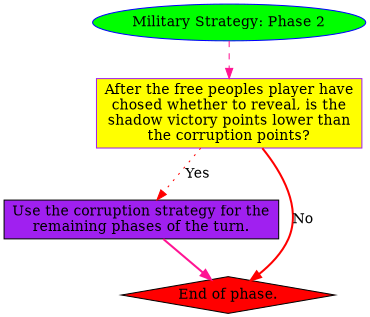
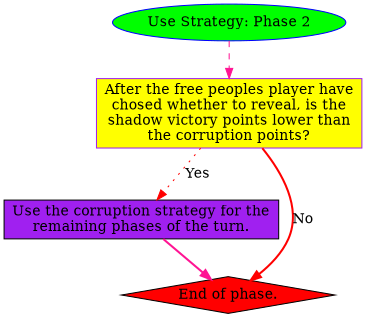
(229, 22) -> (229, 22)
